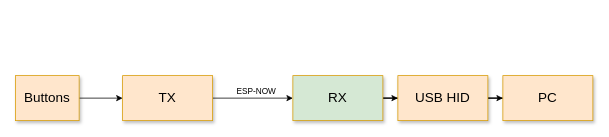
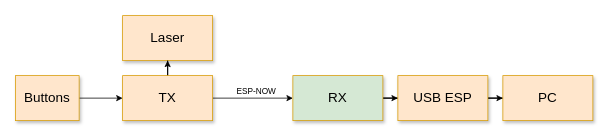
none -> (168, 38)
none -> (168, 65)
(443, 98) -> (443, 98)
